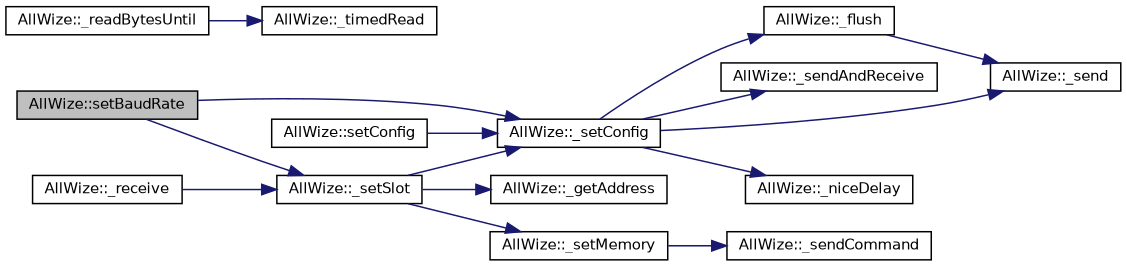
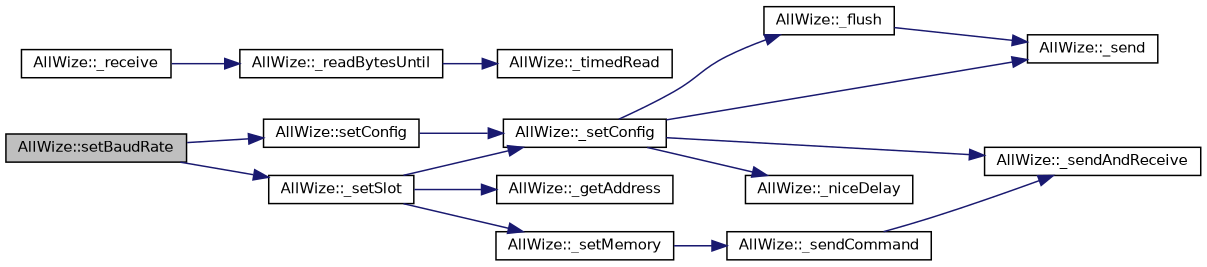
(352, 100) -> (218, 141)
(222, 190) -> (198, 64)
none -> (962, 208)
